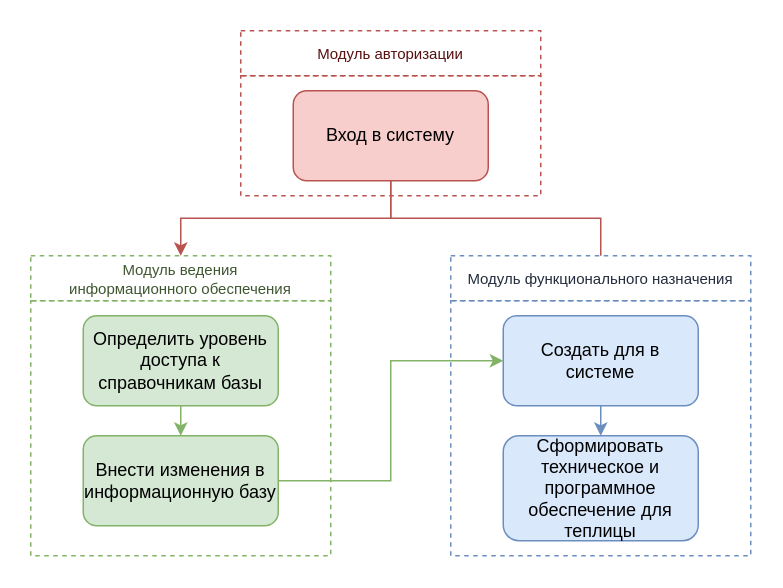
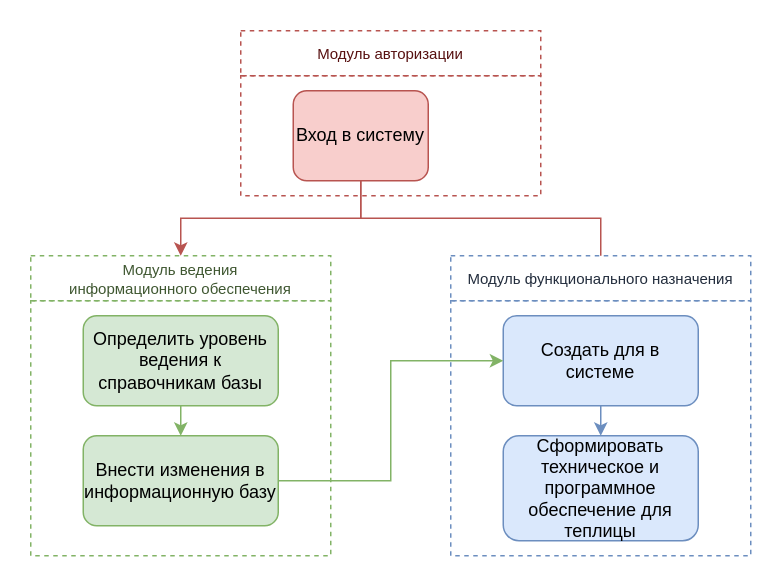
(391, 136) -> (361, 136)
(181, 361) -> (181, 361)
